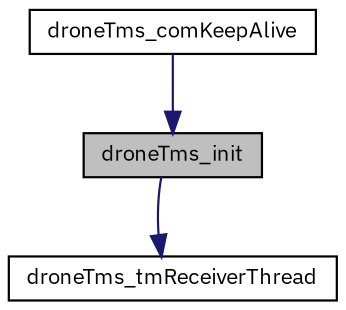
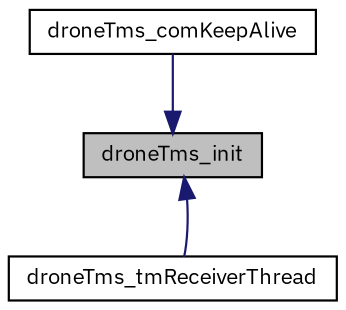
(158, 206) -> (187, 228)
